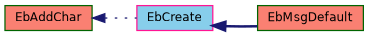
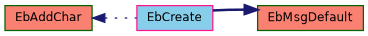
(241, 26) -> (229, 10)
